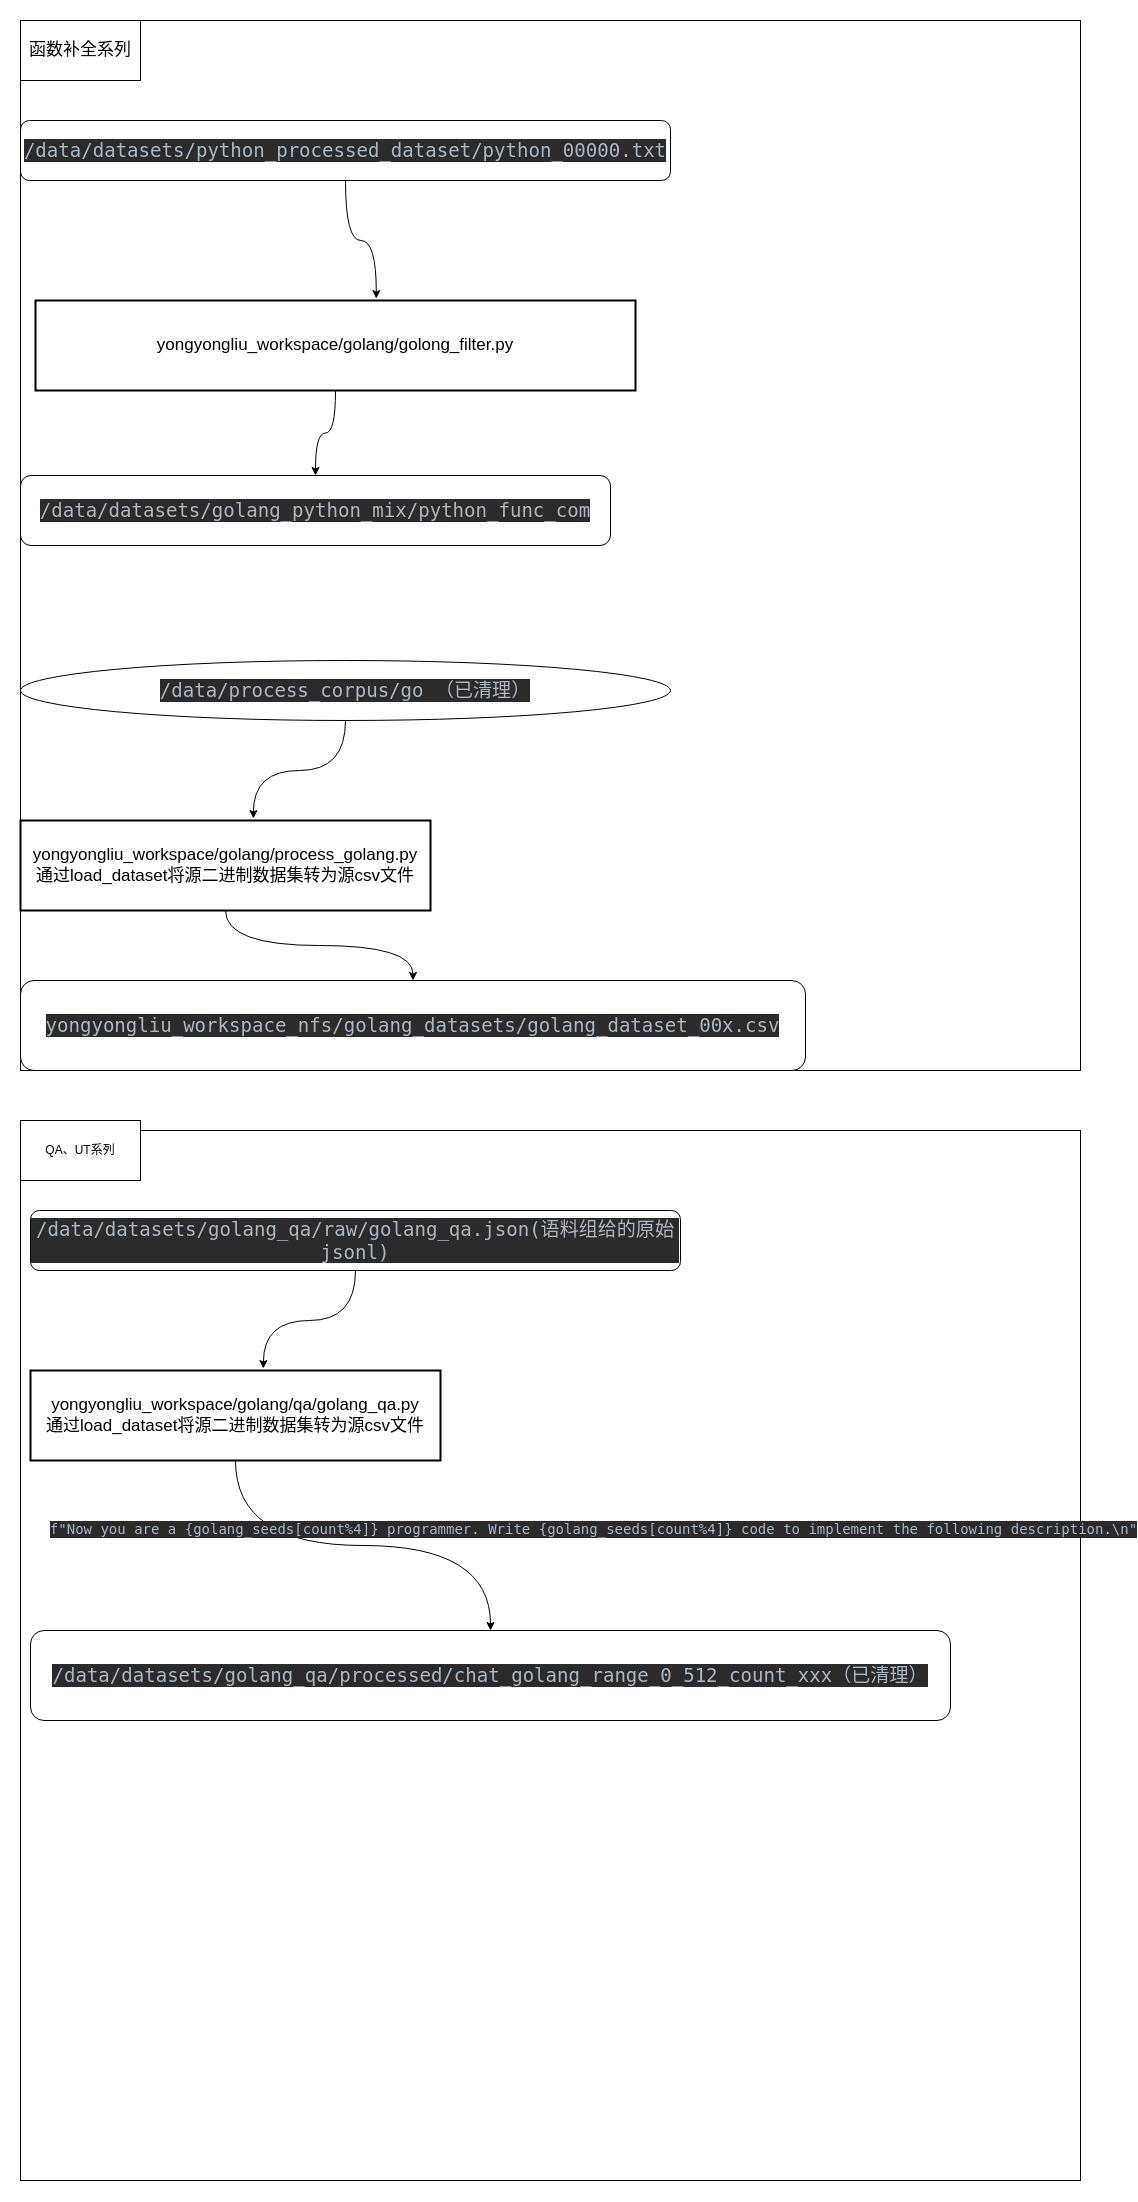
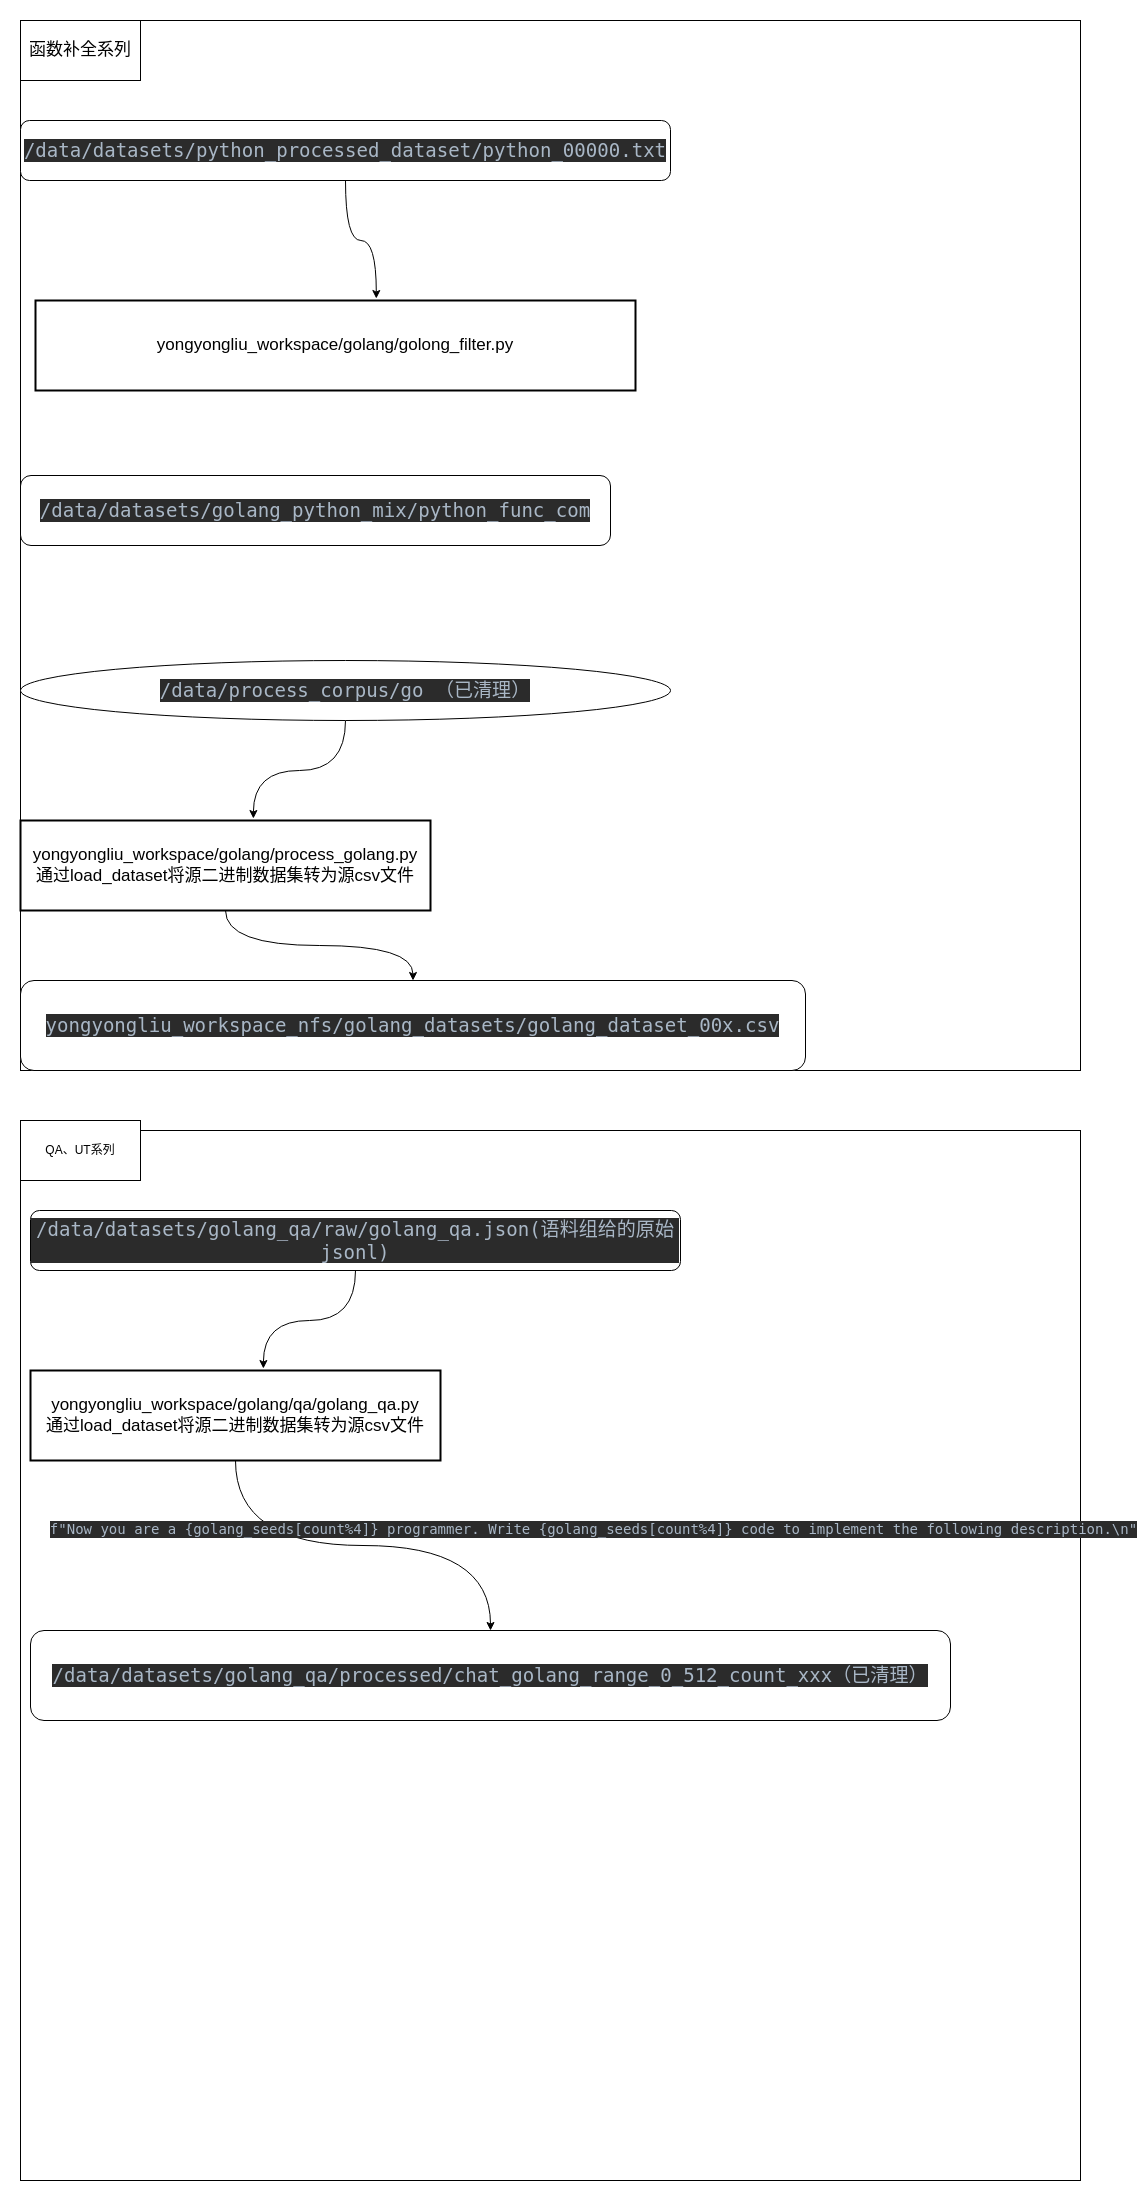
(329, 431) -> none
